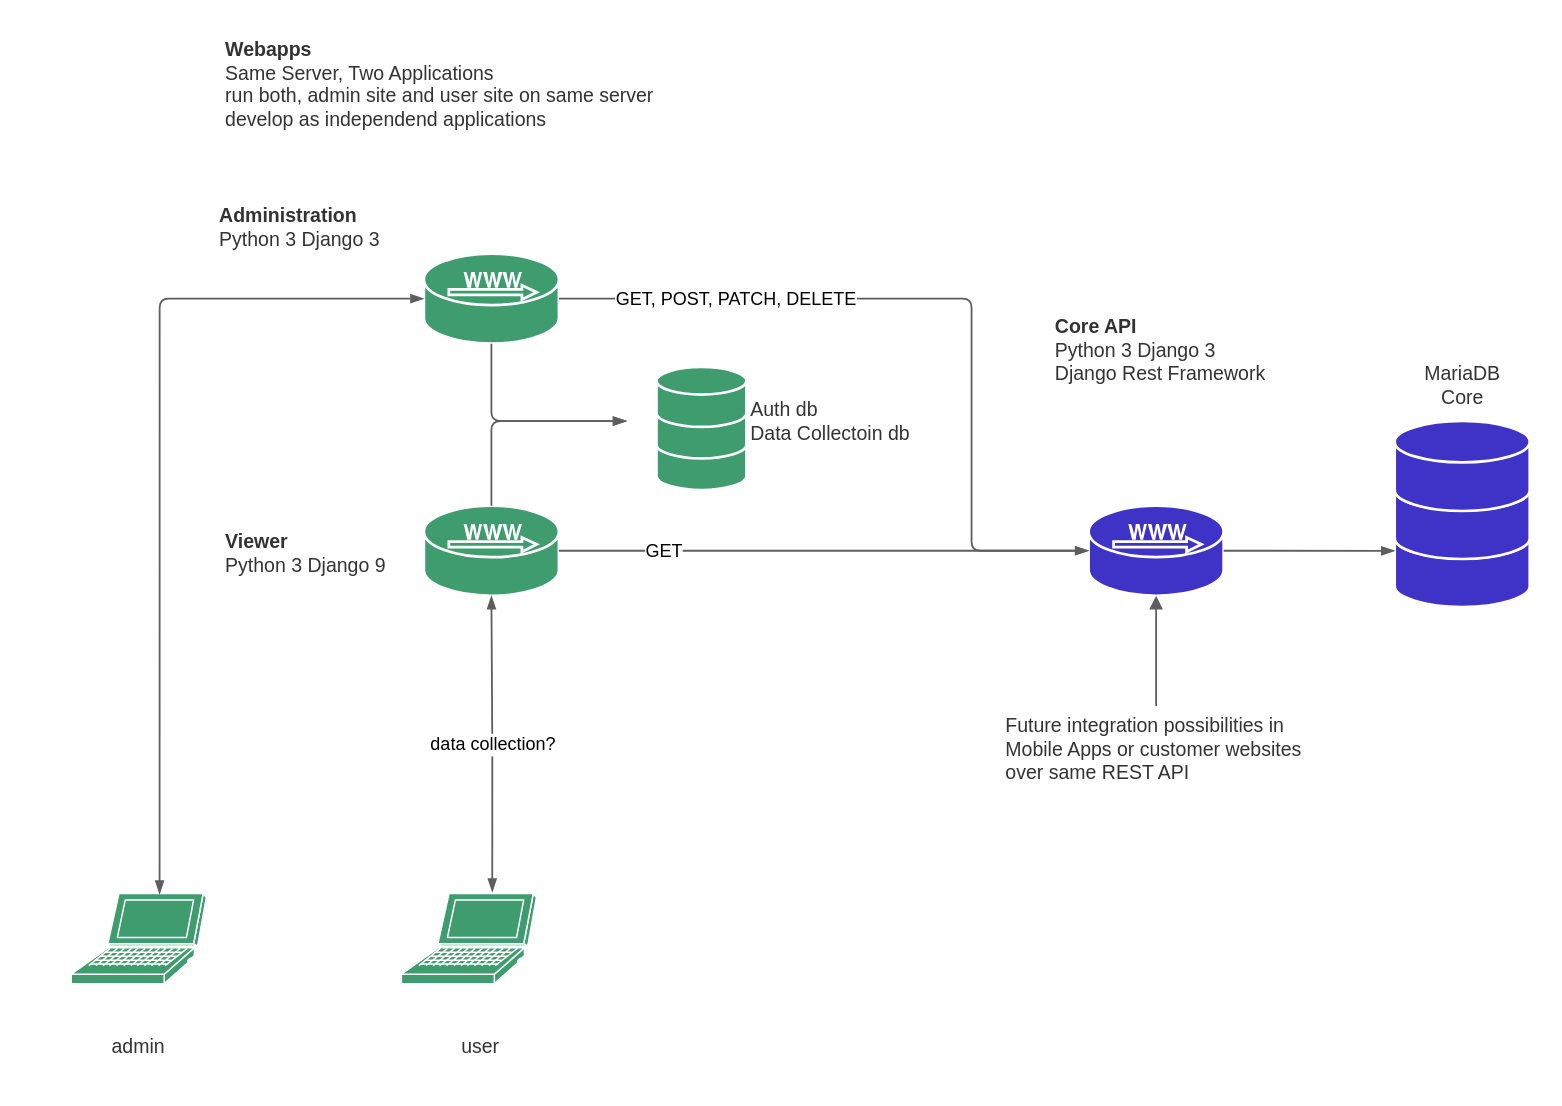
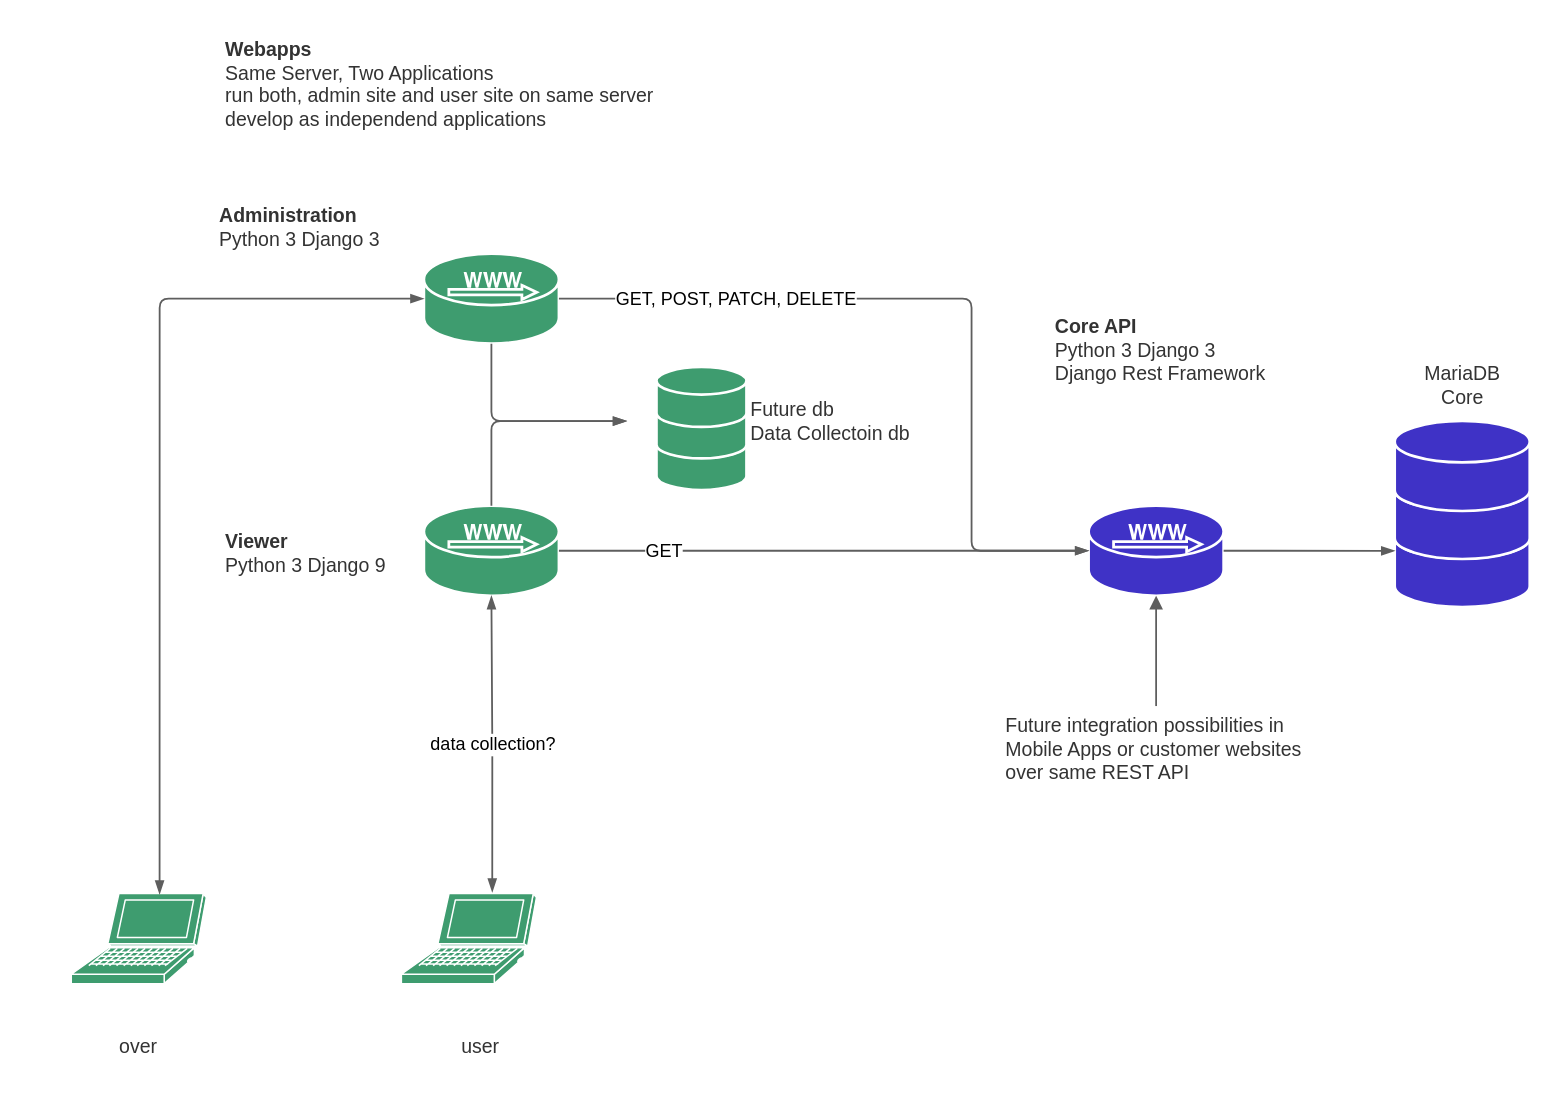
(836, 422) -> (836, 422)
(139, 1046) -> (139, 1046)
